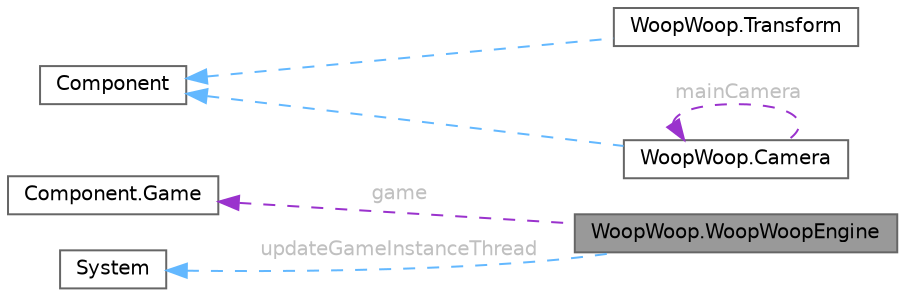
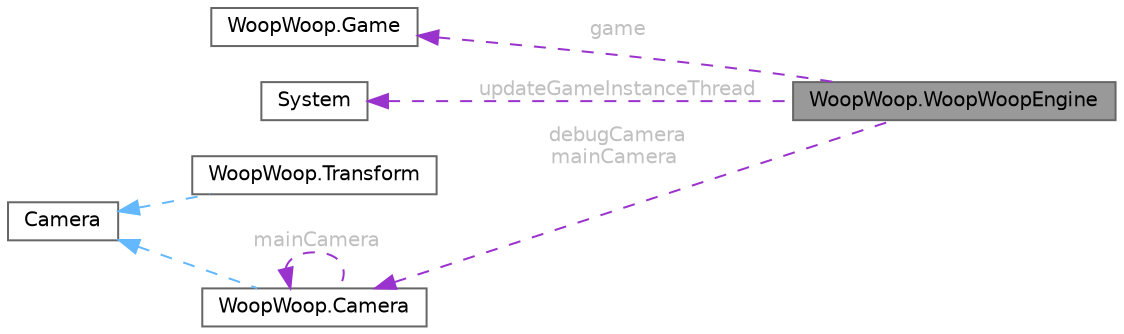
(113, 85) -> (63, 221)
(113, 195) -> (314, 27)
none -> (644, 201)
(403, 269) -> (590, 101)
